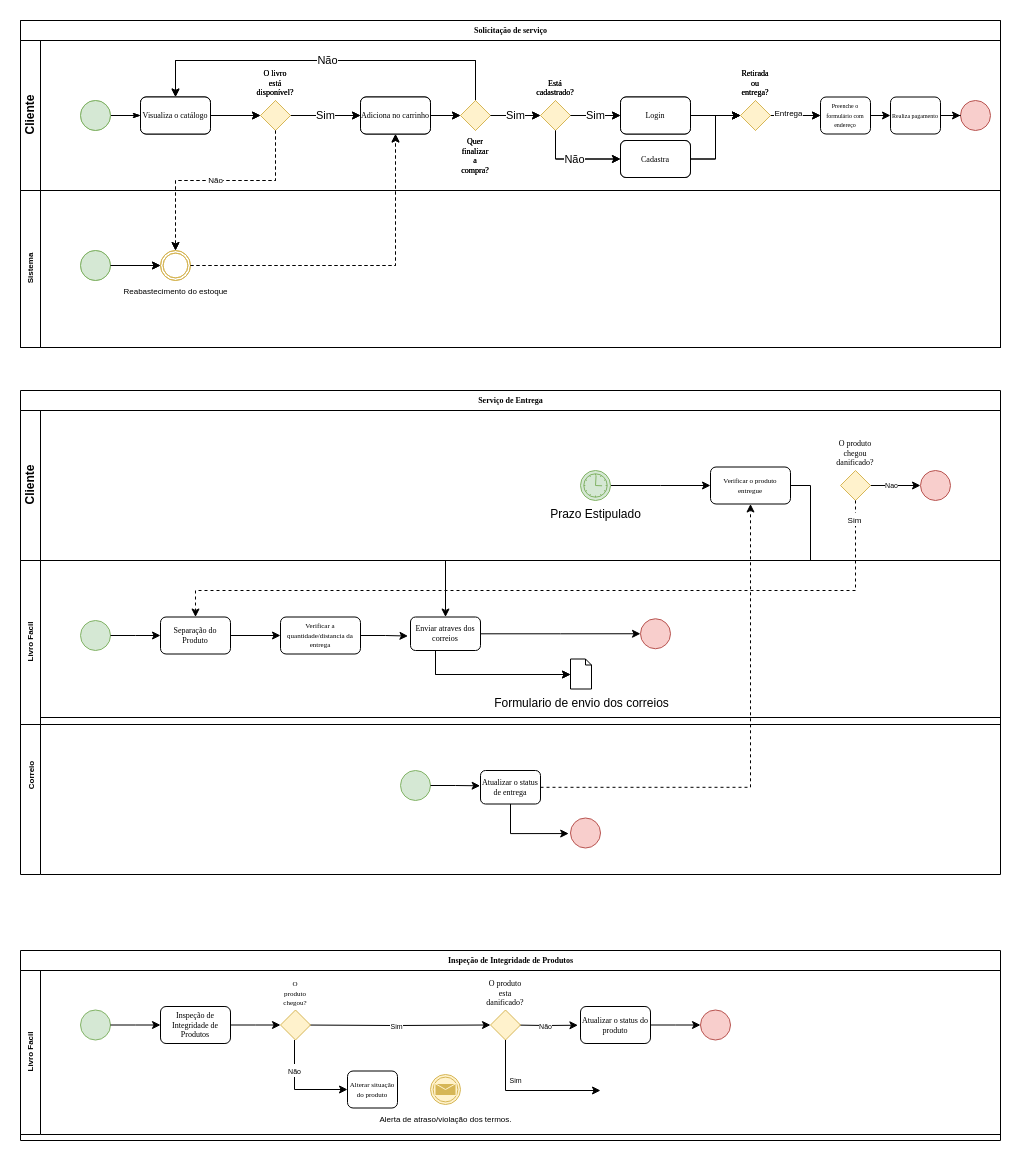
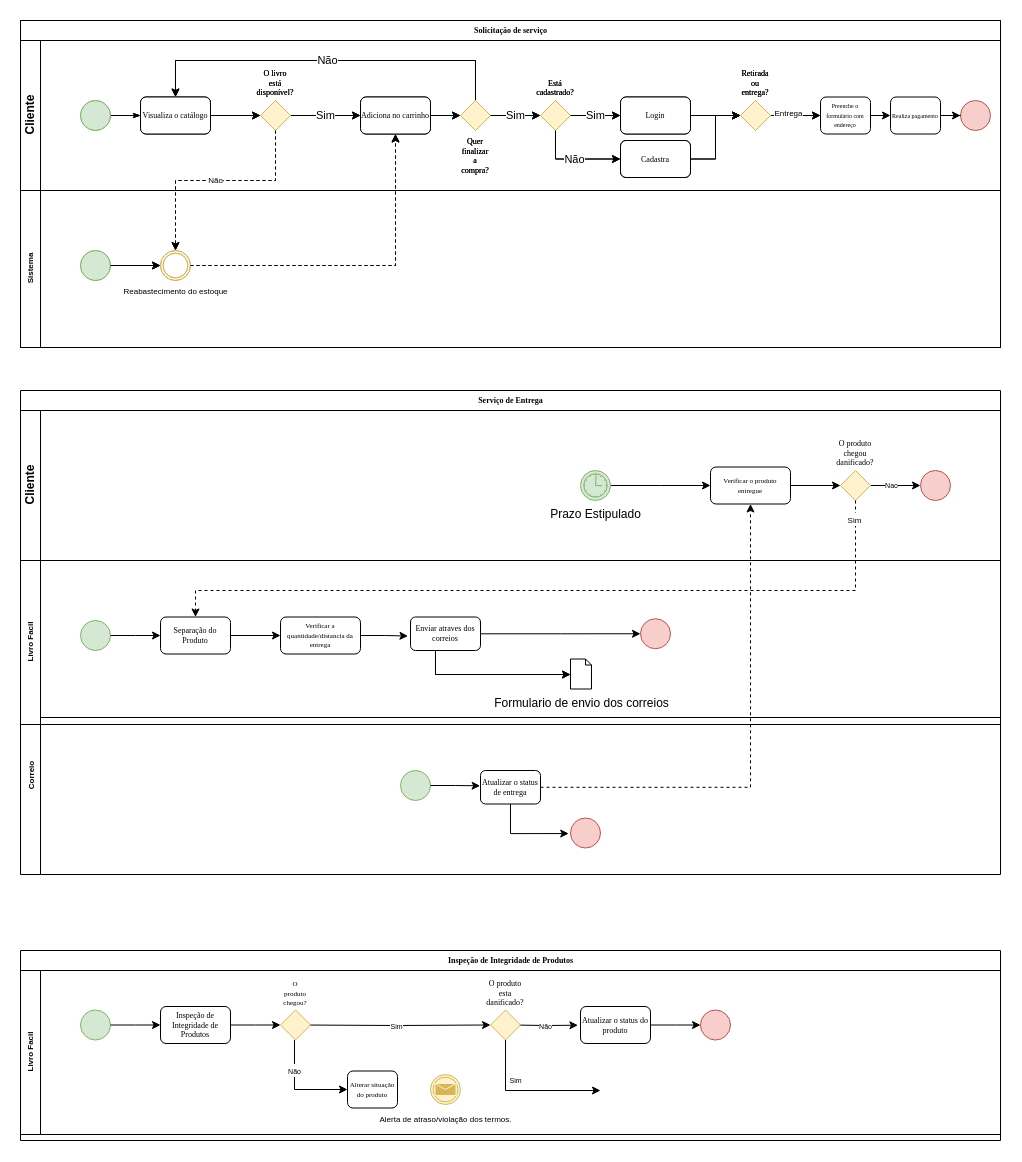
(811, 521) -> (821, 486)
